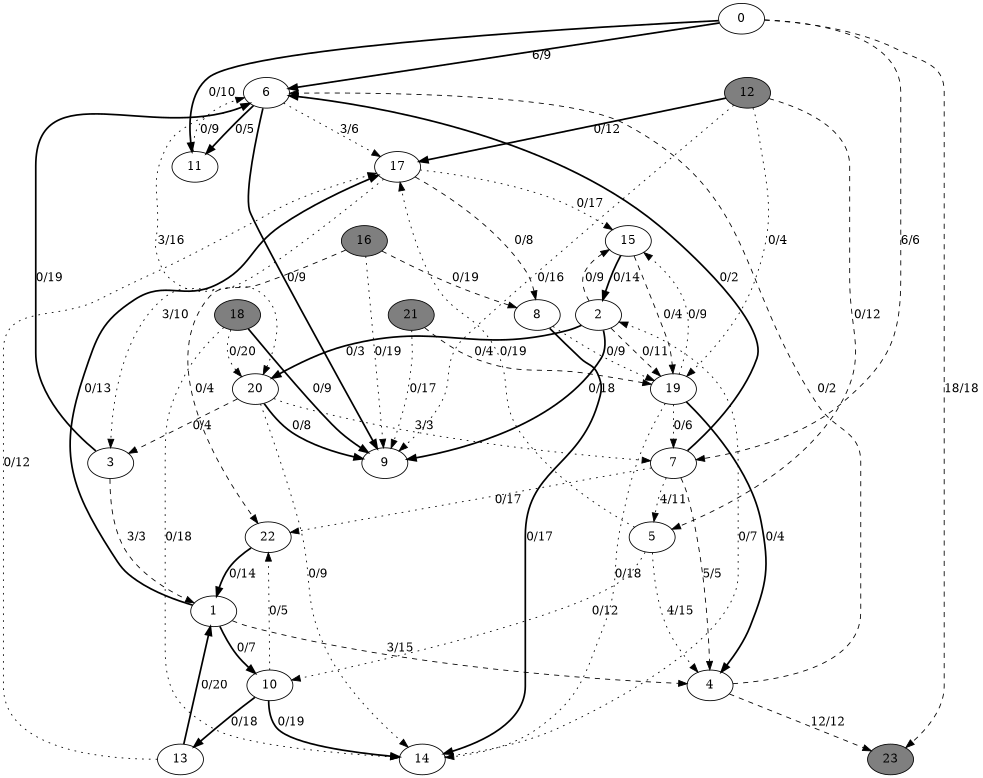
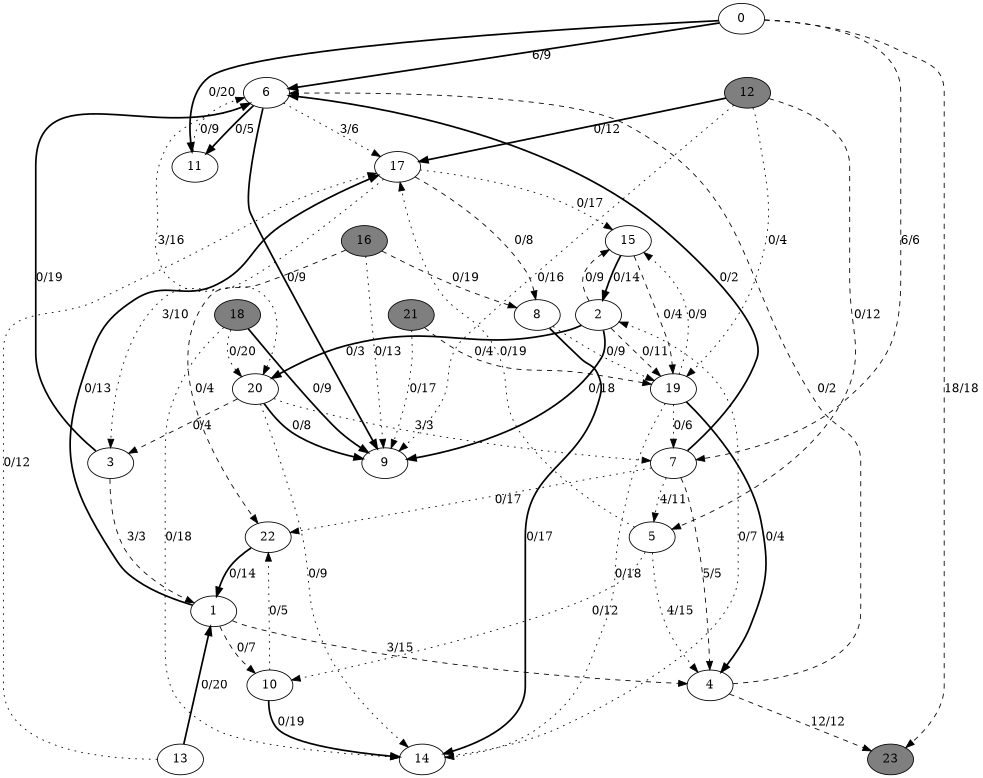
(222, 93) -> (222, 93)
(388, 352) -> (388, 352)
(232, 648) -> (232, 648)
(227, 719) -> none
